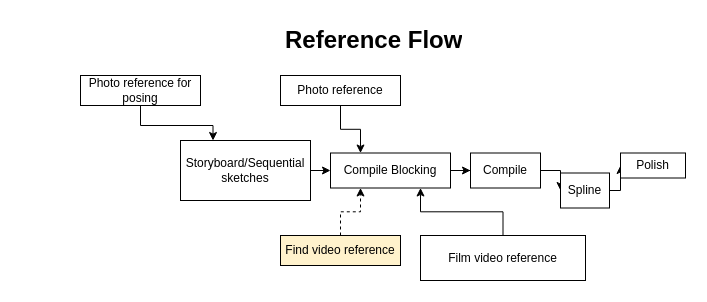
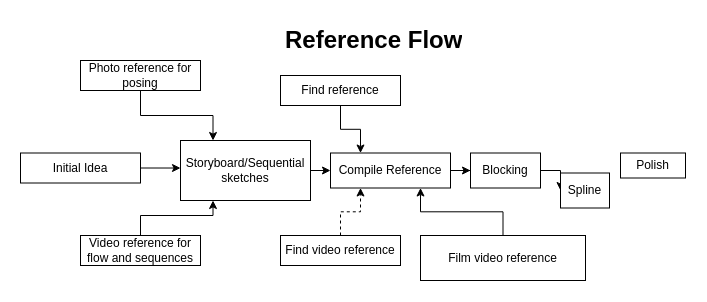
(141, 91) -> (141, 76)
(341, 91) -> (341, 91)
none -> (81, 168)
none -> (157, 168)
(391, 171) -> (391, 171)
(506, 171) -> (506, 171)
(621, 187) -> none
none -> (171, 216)
none -> (141, 251)
(341, 251) -> (341, 251)
